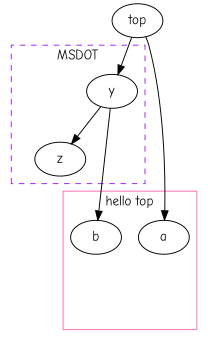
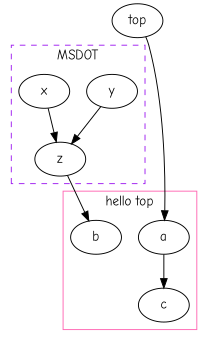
(126, 51) -> none
none -> (44, 91)
(105, 159) -> (78, 198)
none -> (164, 305)
